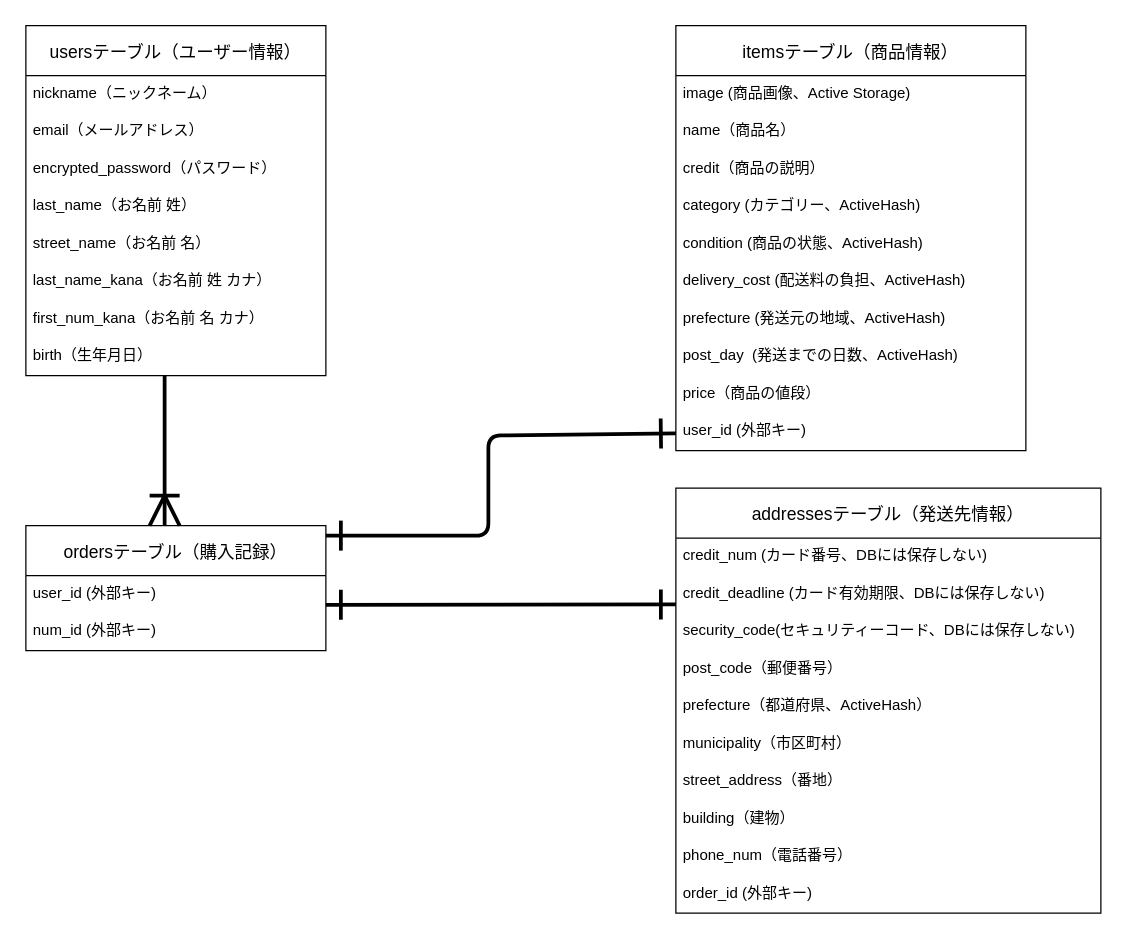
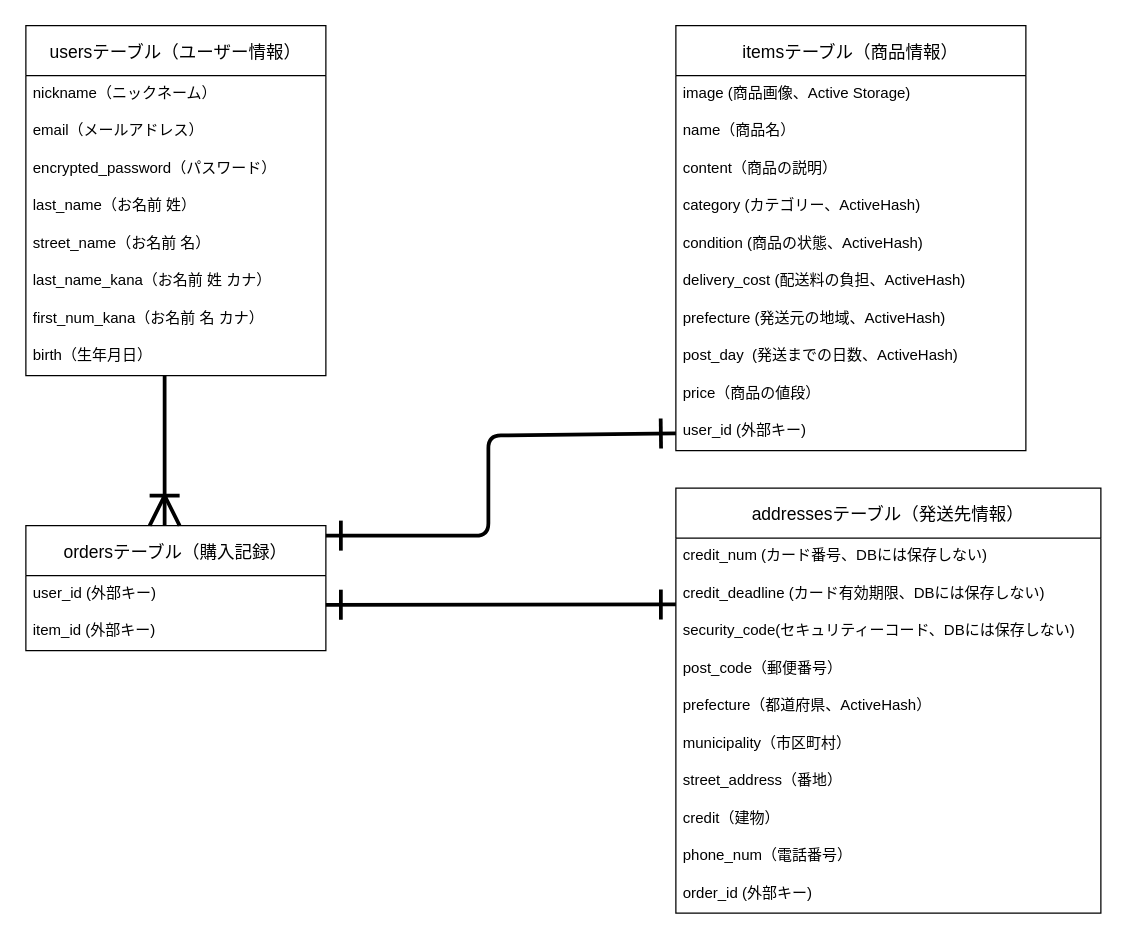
(758, 168) -> (764, 168)
(96, 630) -> (99, 630)
(740, 818) -> (736, 818)
